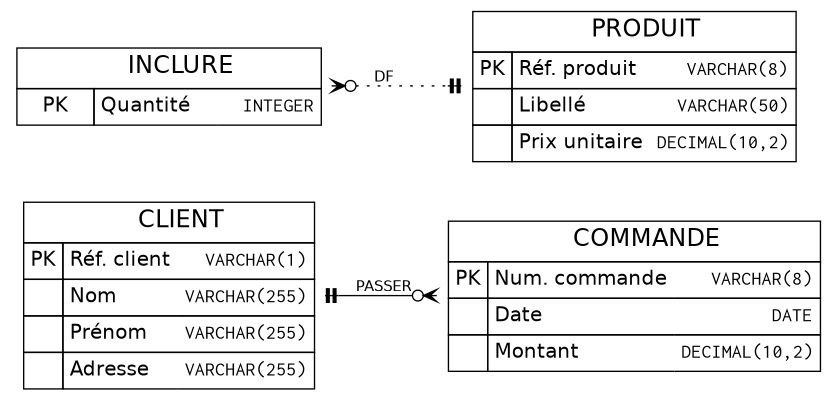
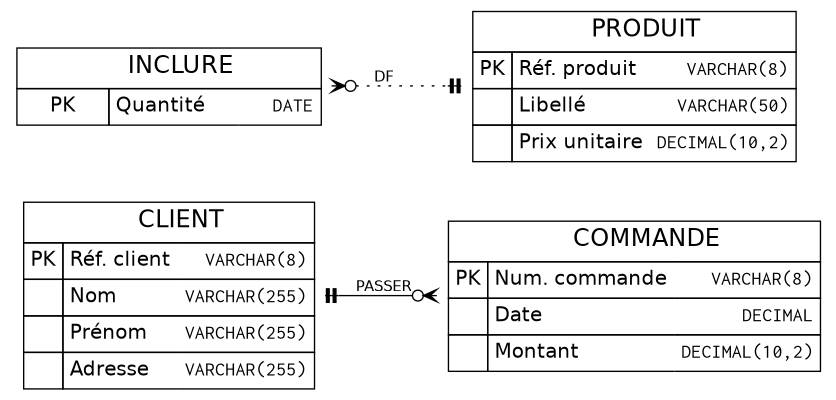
(279, 106) -> (294, 106)
(256, 260) -> (256, 260)
(793, 315) -> (778, 315)
